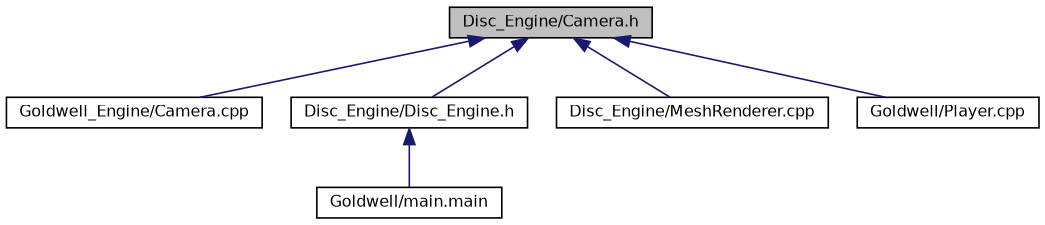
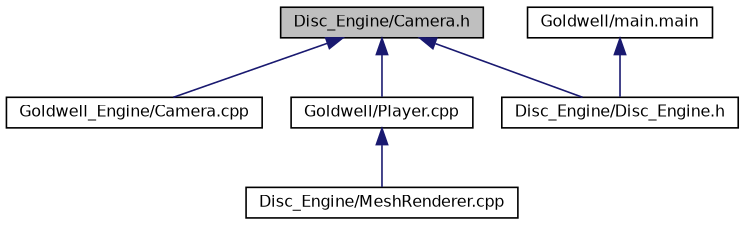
(629, 72) -> (382, 166)
(409, 166) -> (620, 76)
